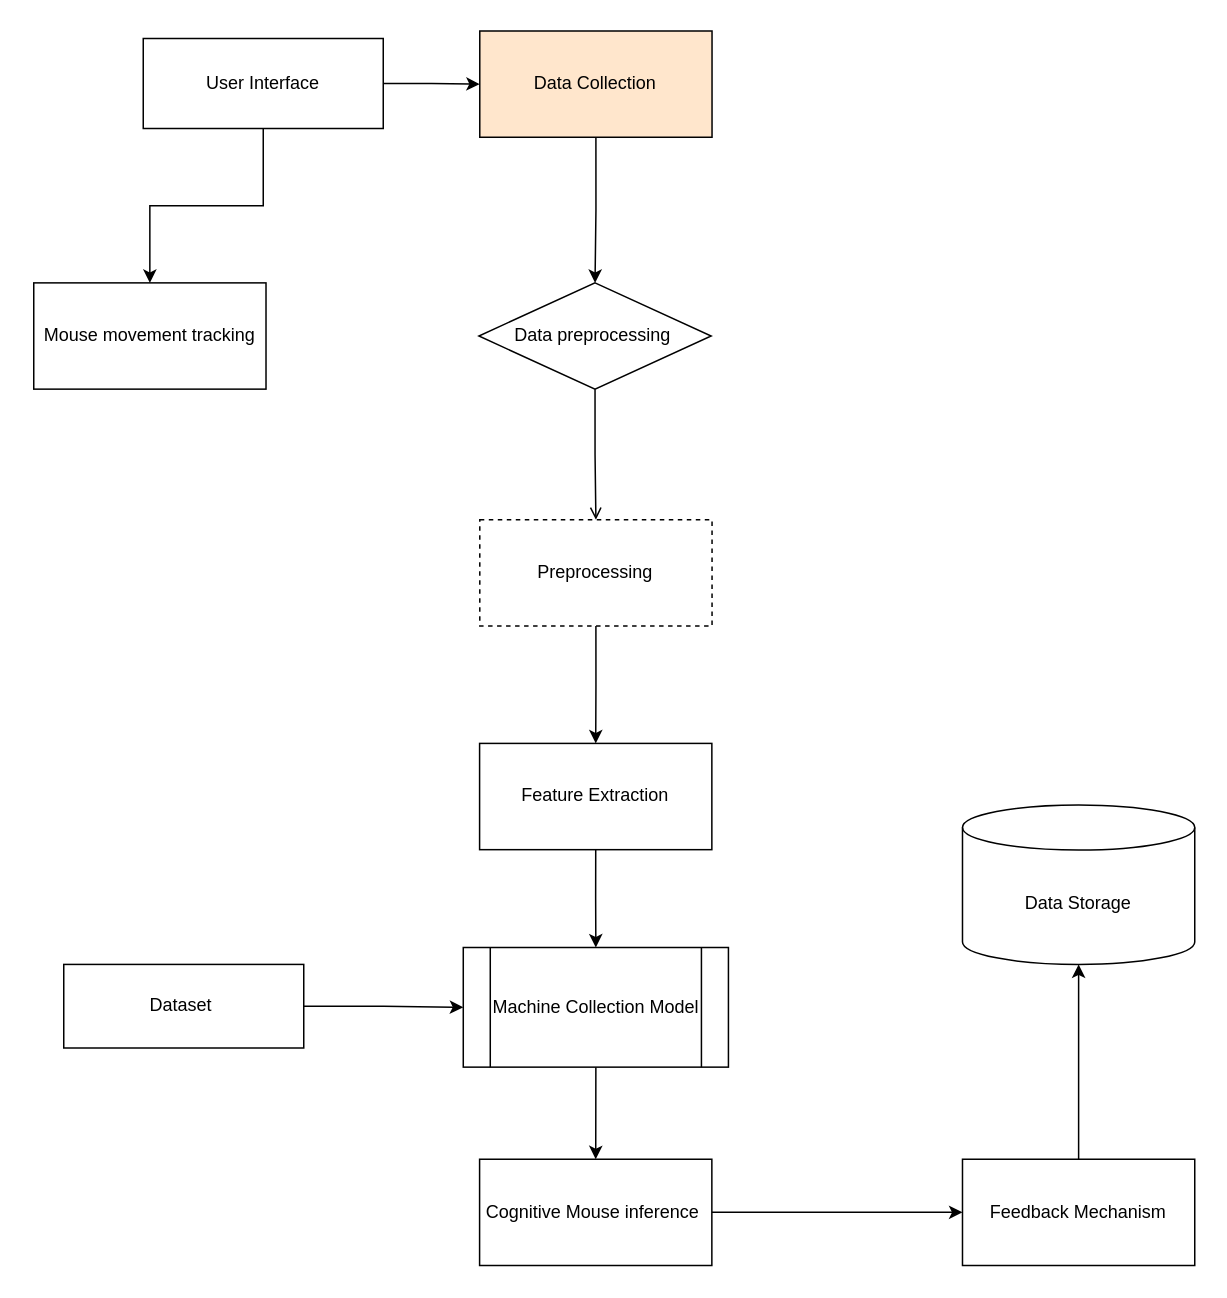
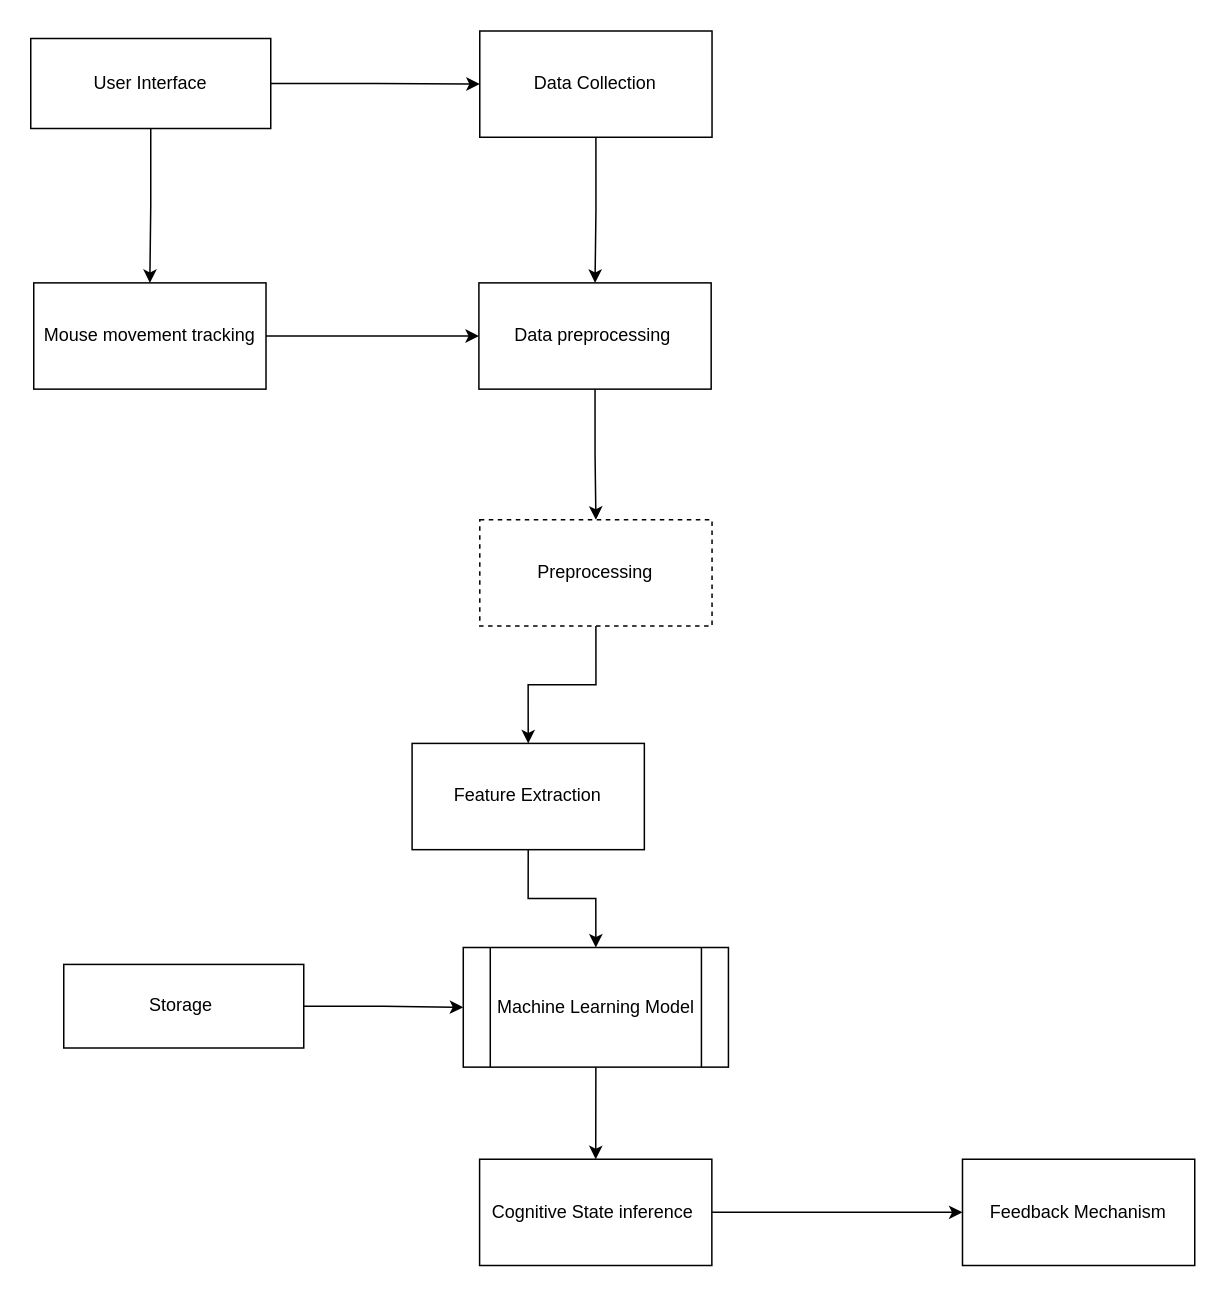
(263, 83) -> (151, 83)
(596, 84) -> (596, 84)
none -> (367, 336)
(595, 336) -> (595, 336)
(596, 510) -> (596, 508)
(596, 796) -> (528, 796)
(1079, 884) -> none
(184, 1006) -> (184, 1006)
(596, 1007) -> (596, 1007)
(1079, 1067) -> none
(596, 1213) -> (596, 1213)
